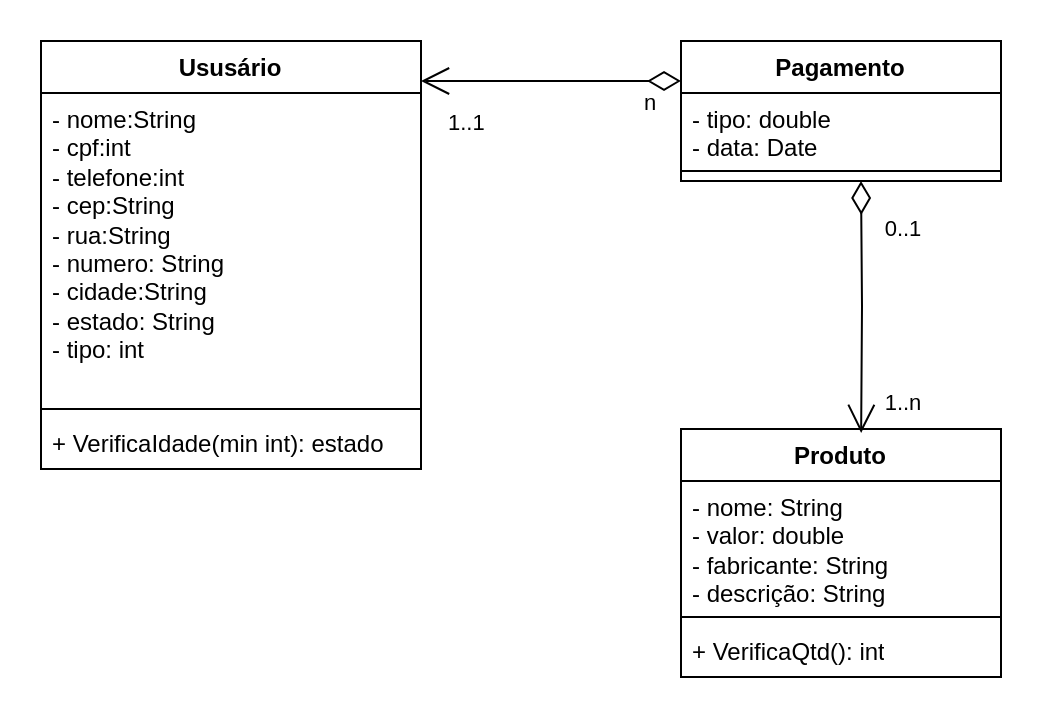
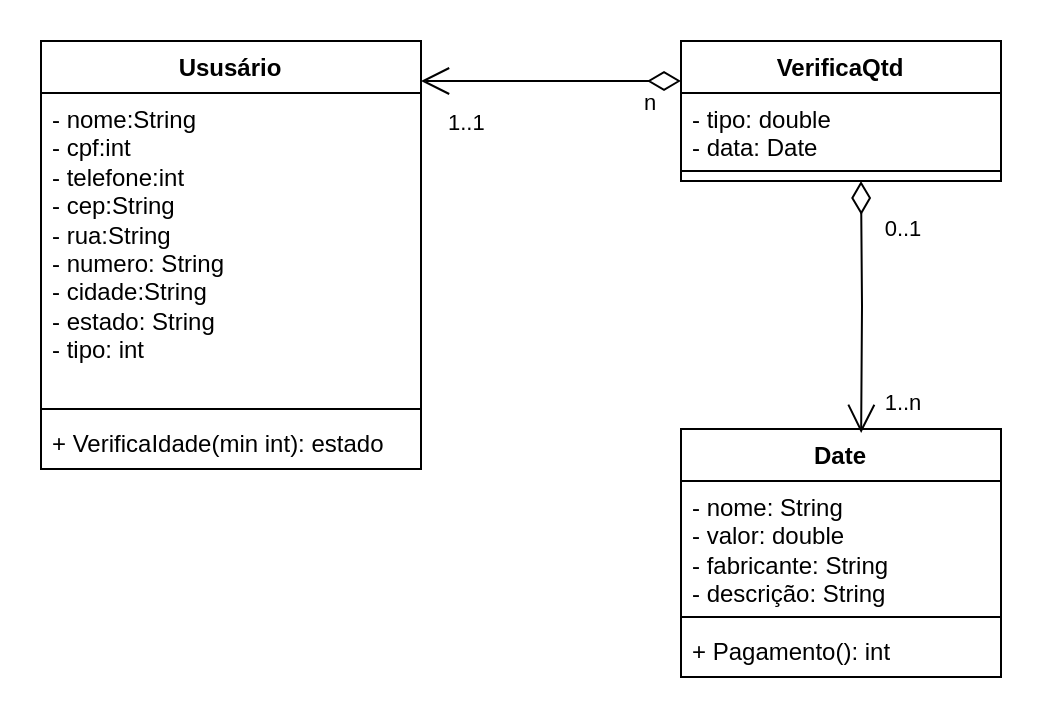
(841, 69) -> (841, 69)
(841, 457) -> (841, 457)
(809, 653) -> (801, 653)
